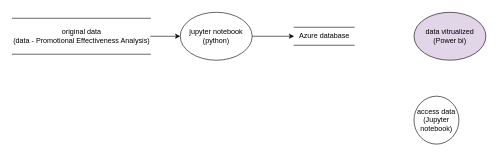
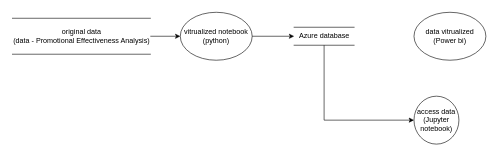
(216, 36) -> (216, 36)
(450, 36) -> (450, 36)
none -> (408, 120)
